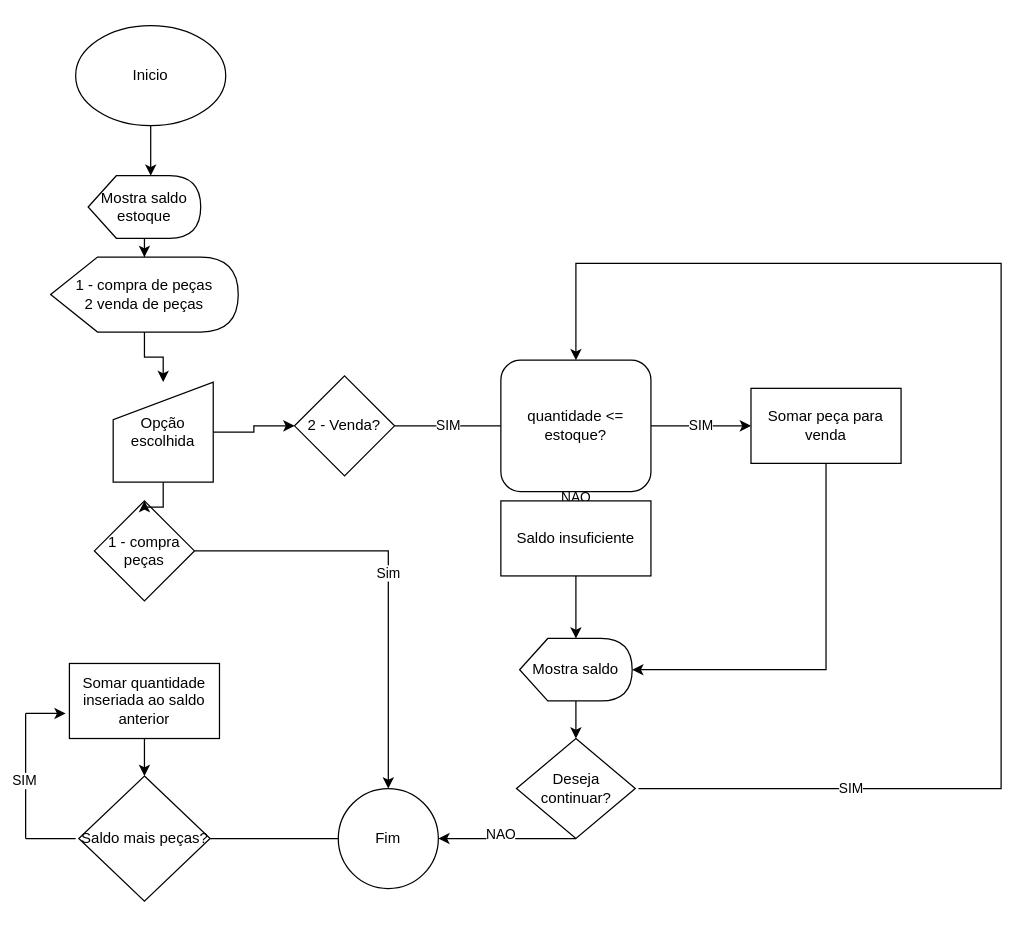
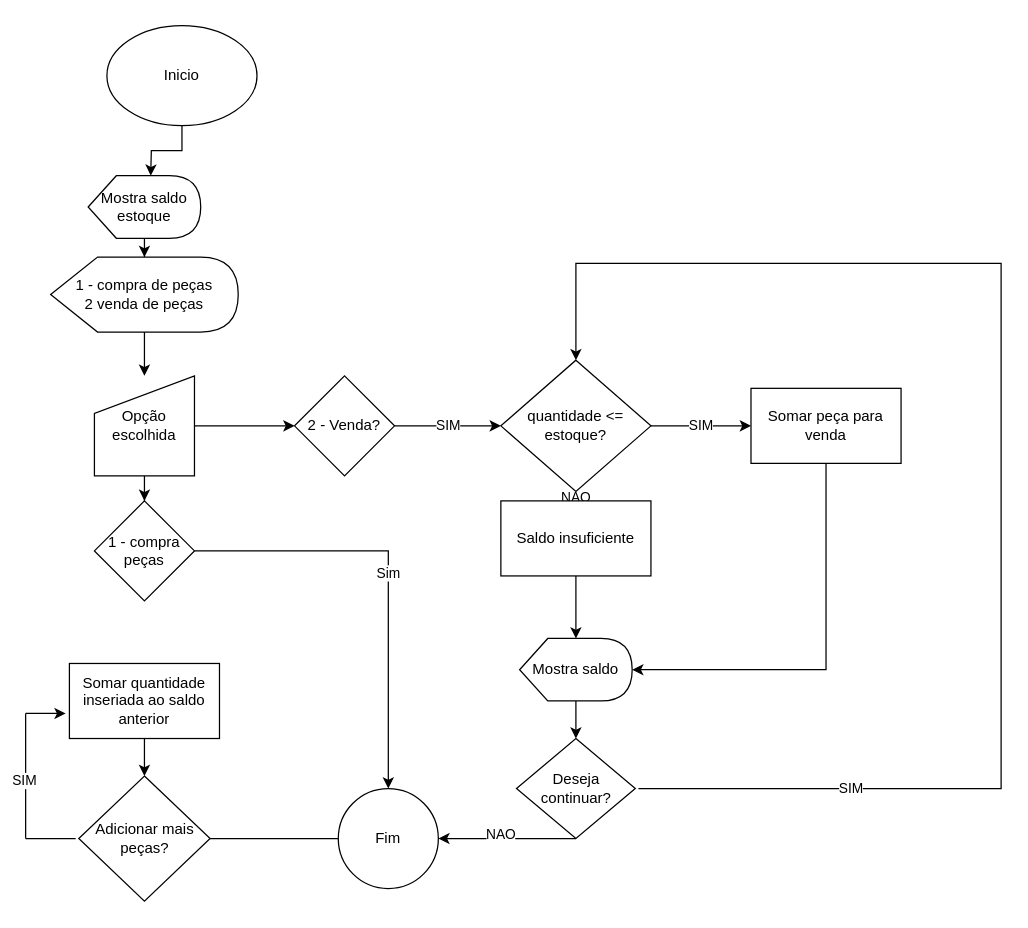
(151, 76) -> (182, 76)
(495, 426) -> (491, 426)
(576, 426) -> (576, 426)
(163, 432) -> (144, 426)
(145, 838) -> (145, 838)
